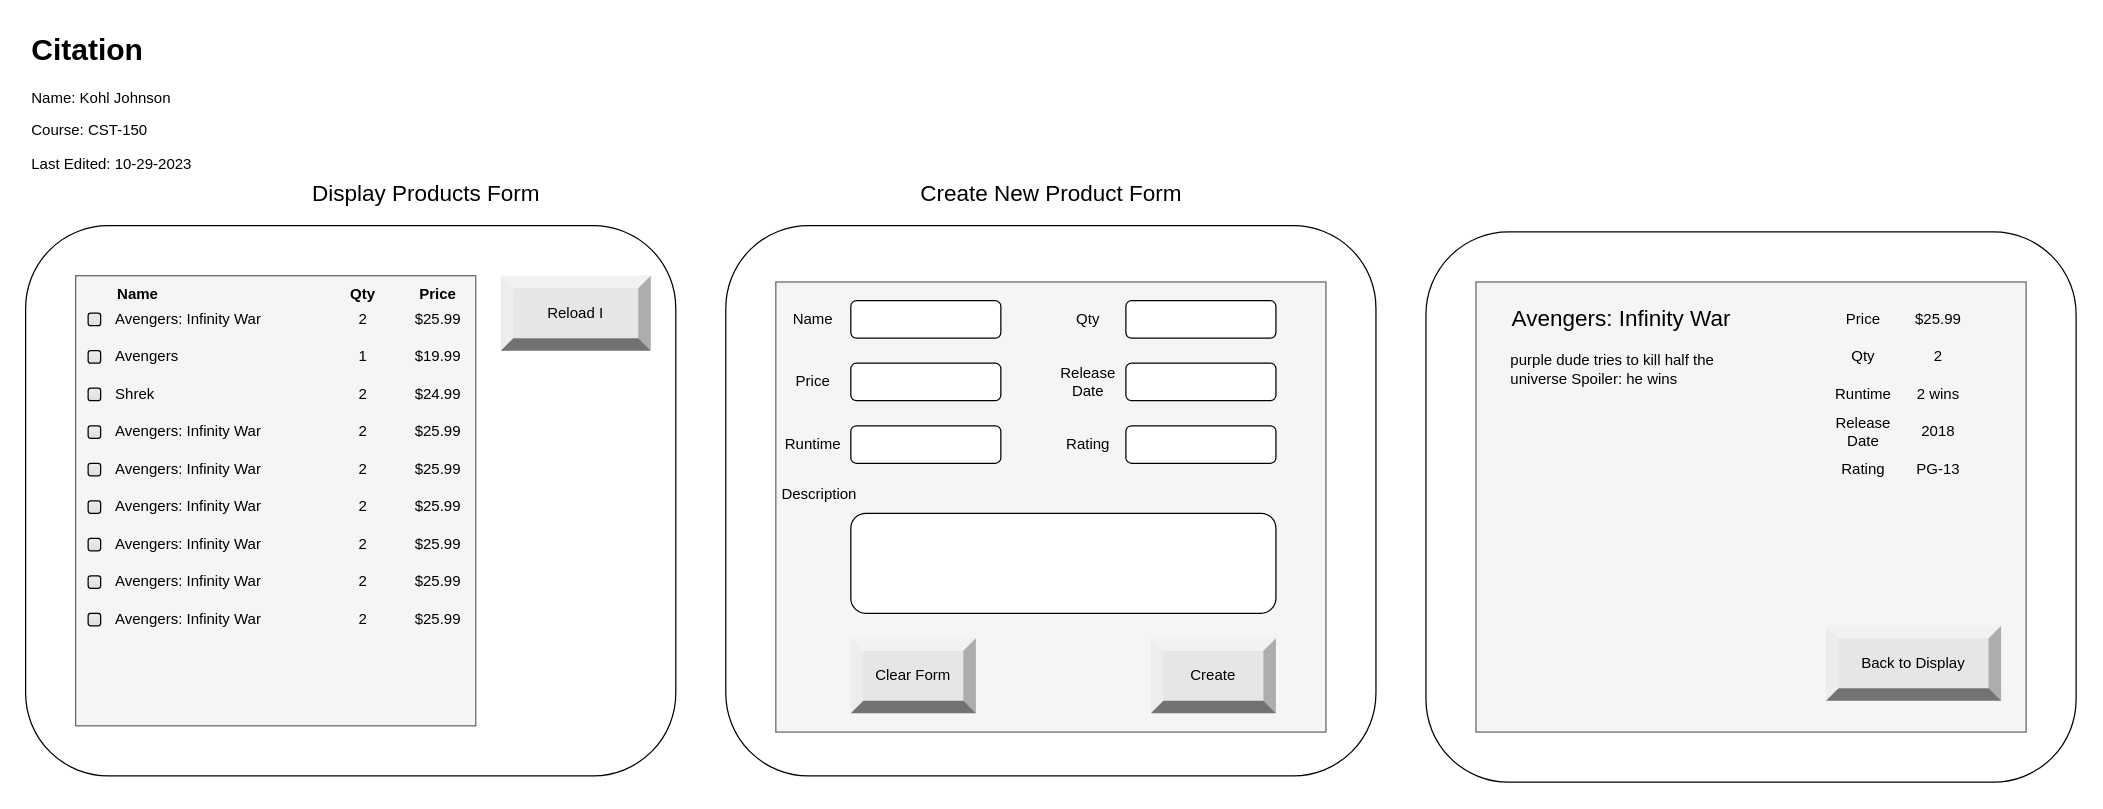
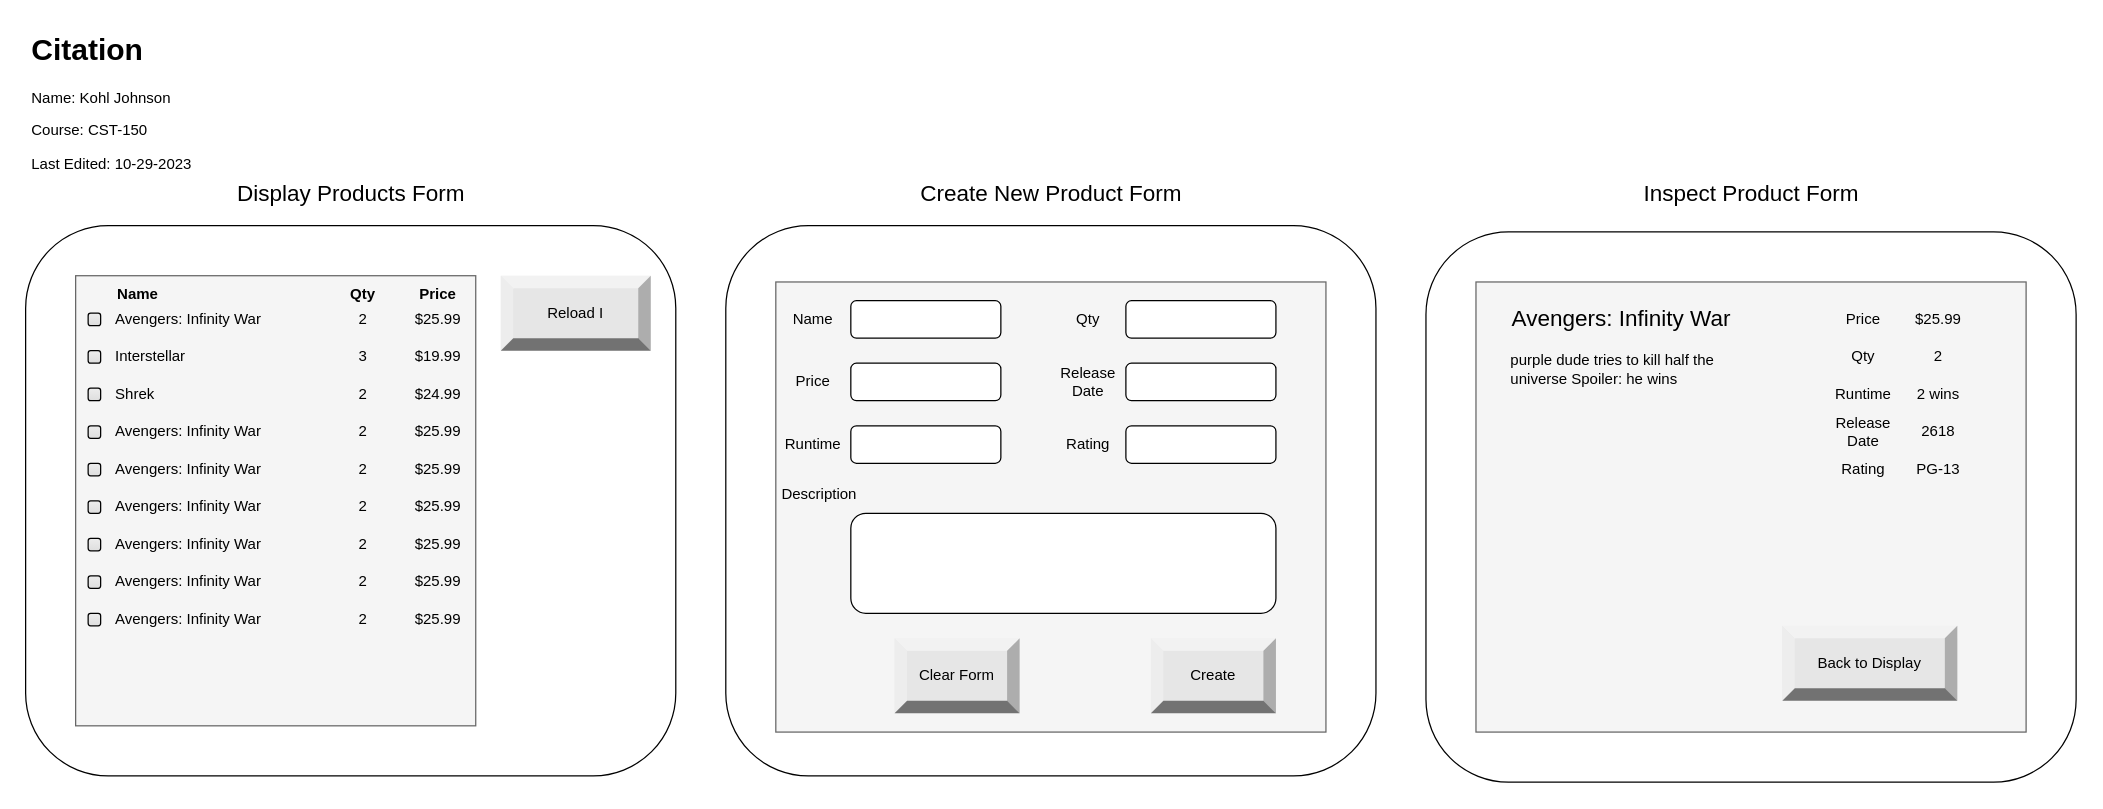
(426, 194) -> (351, 194)
none -> (1751, 194)
(149, 357) -> (162, 357)
(363, 357) -> (363, 357)
(1938, 432) -> (1938, 432)
(1913, 663) -> (1869, 663)
(913, 676) -> (957, 676)
